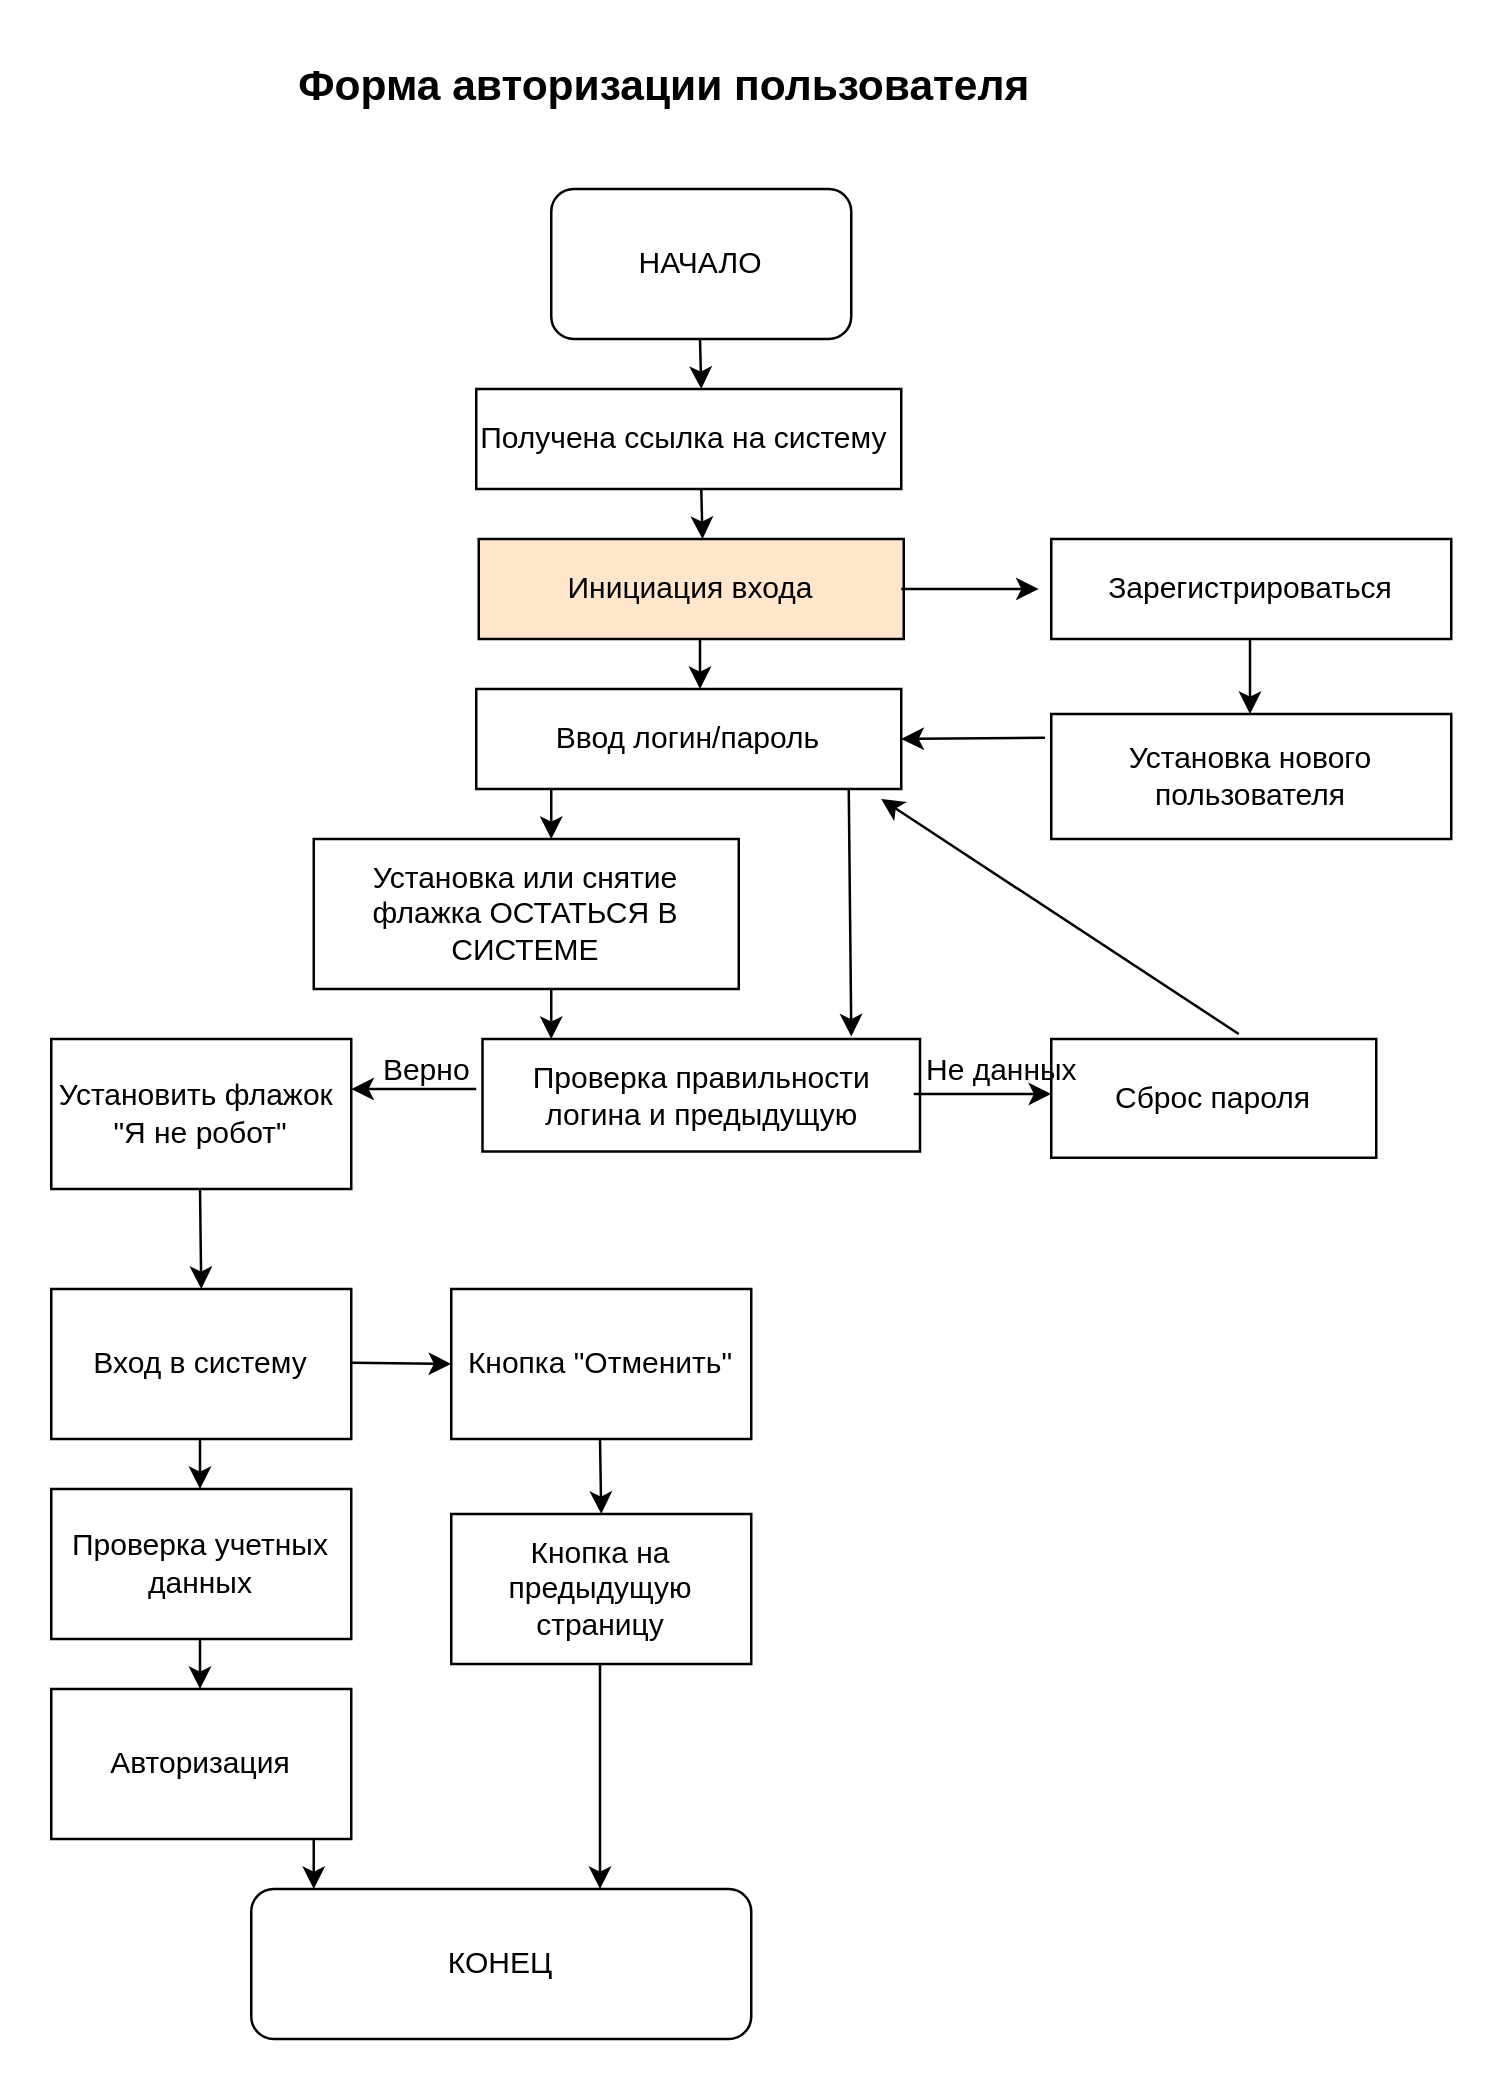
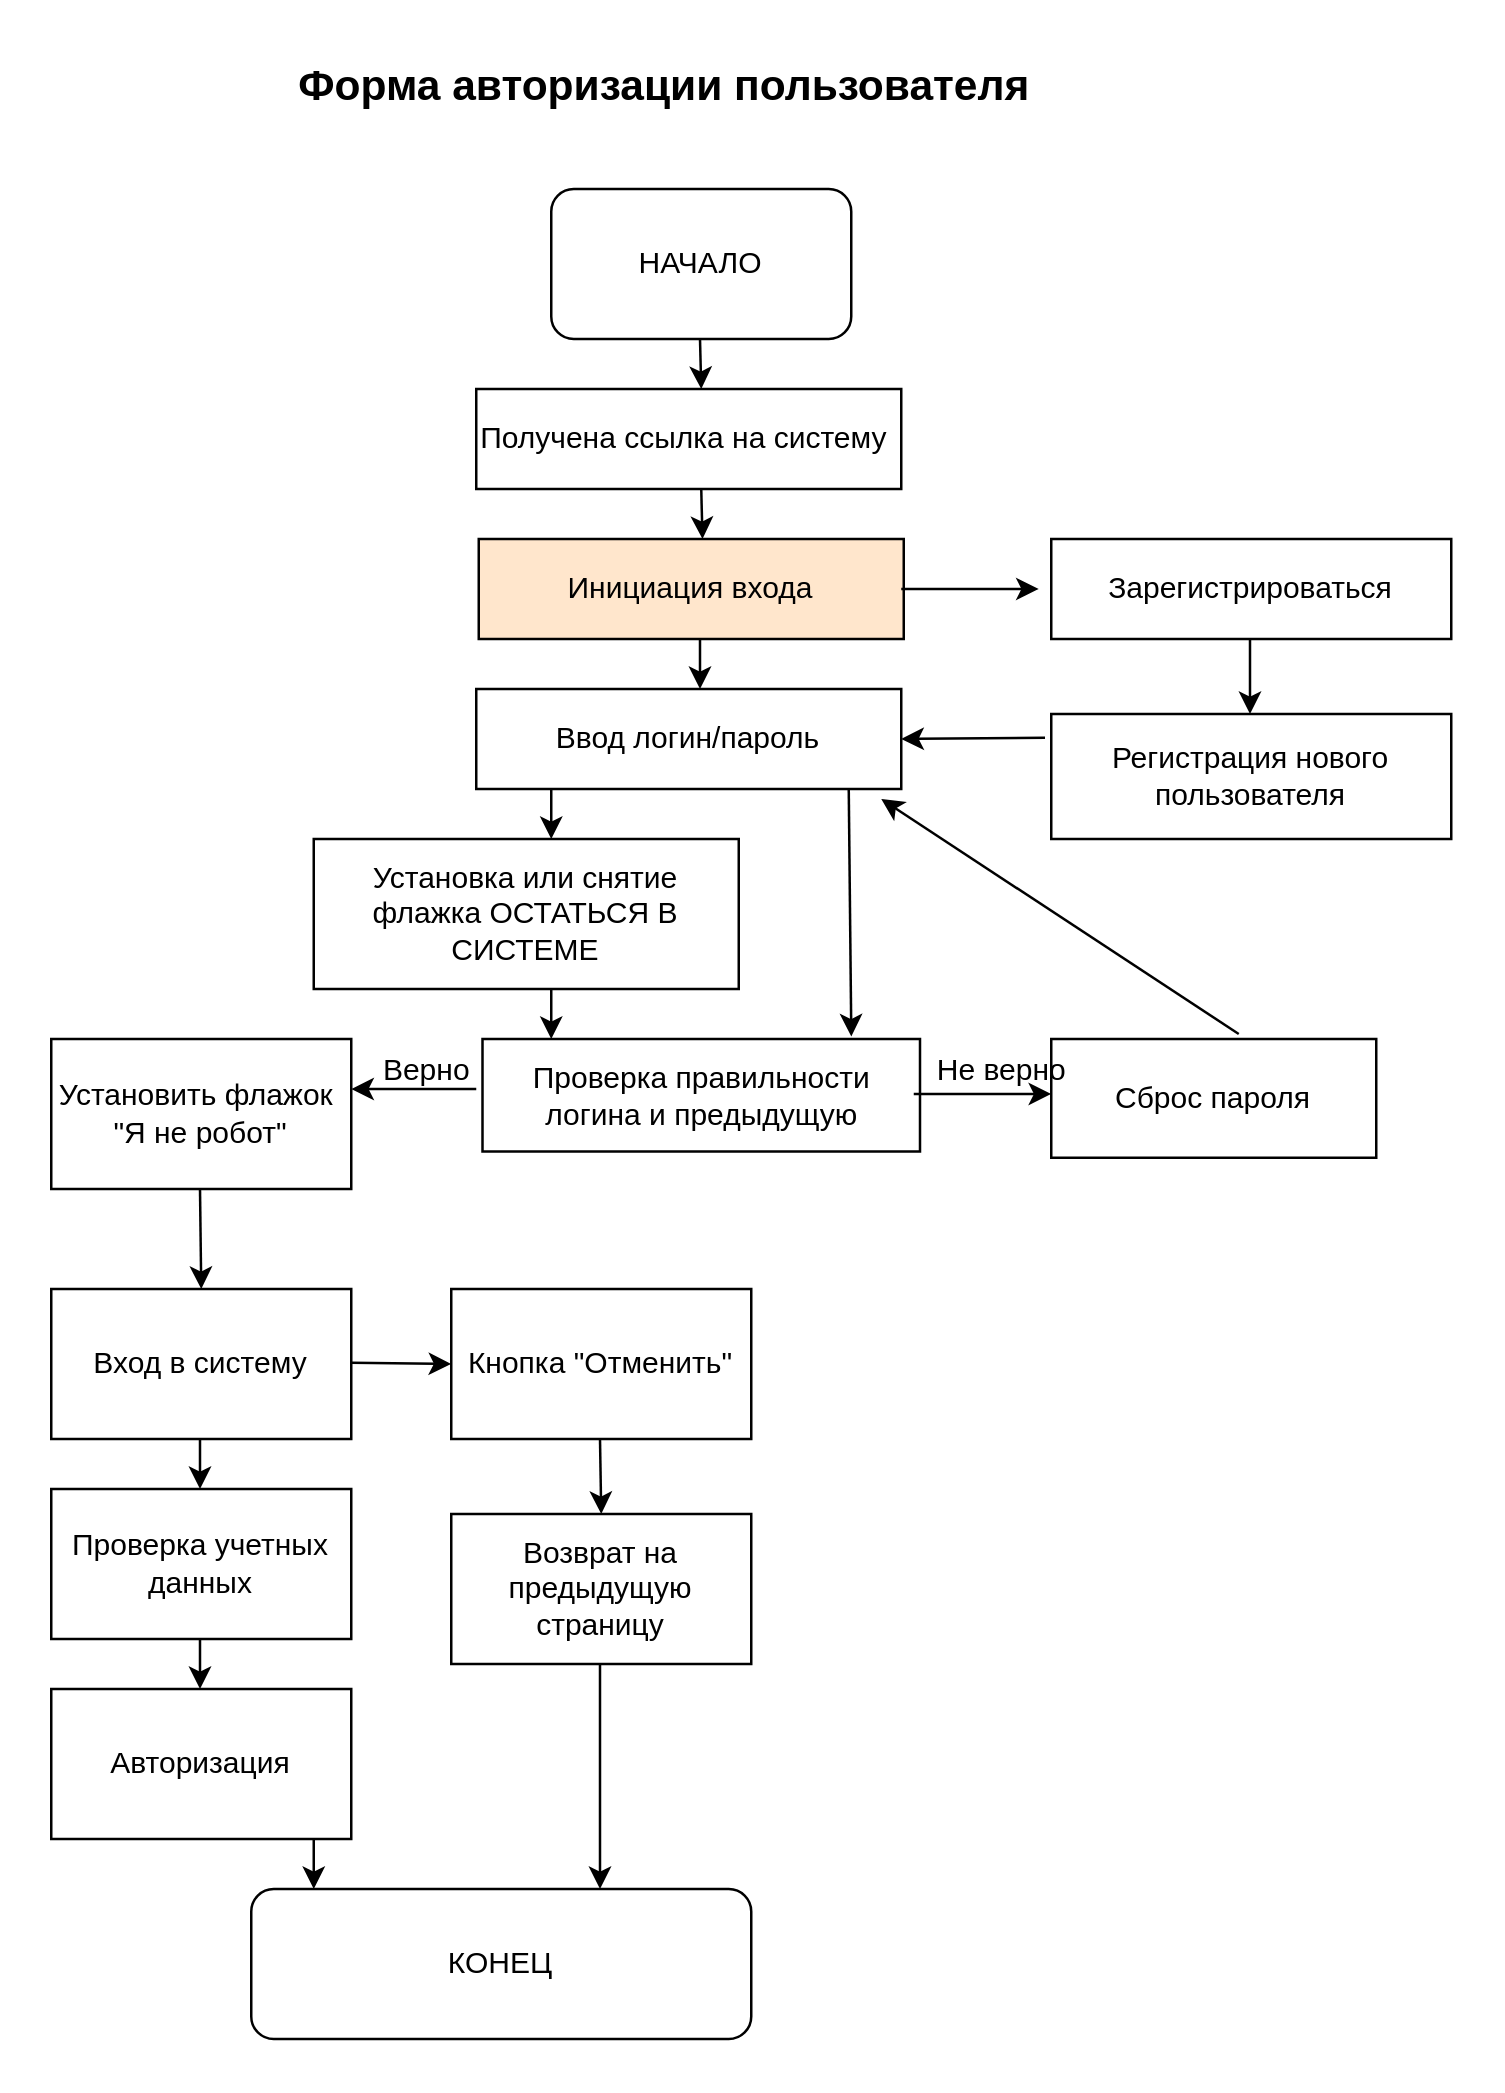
(1251, 776) -> (1251, 776)
(1003, 1071) -> (1003, 1071)
(601, 1589) -> (601, 1589)
